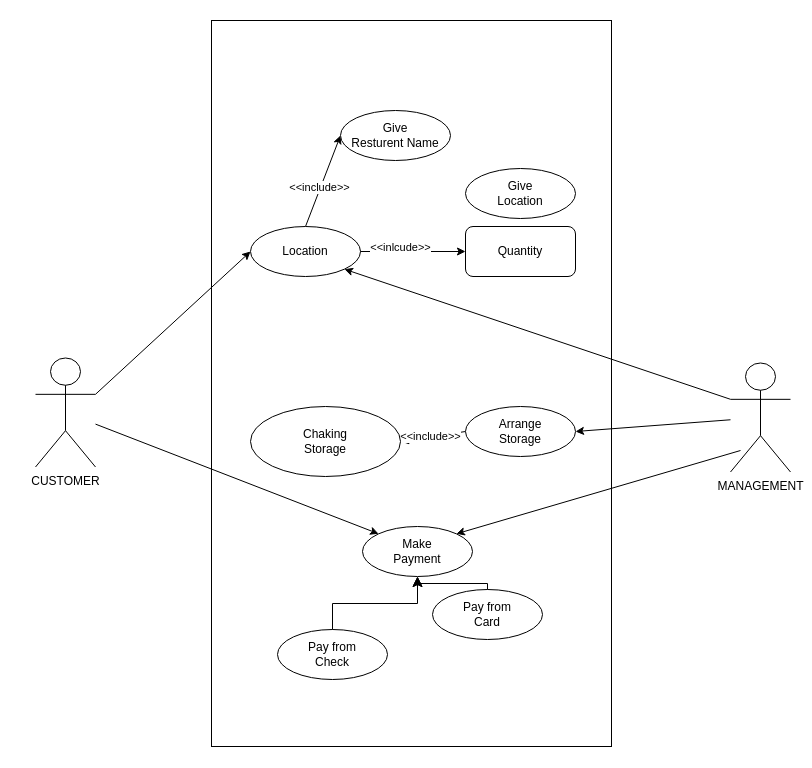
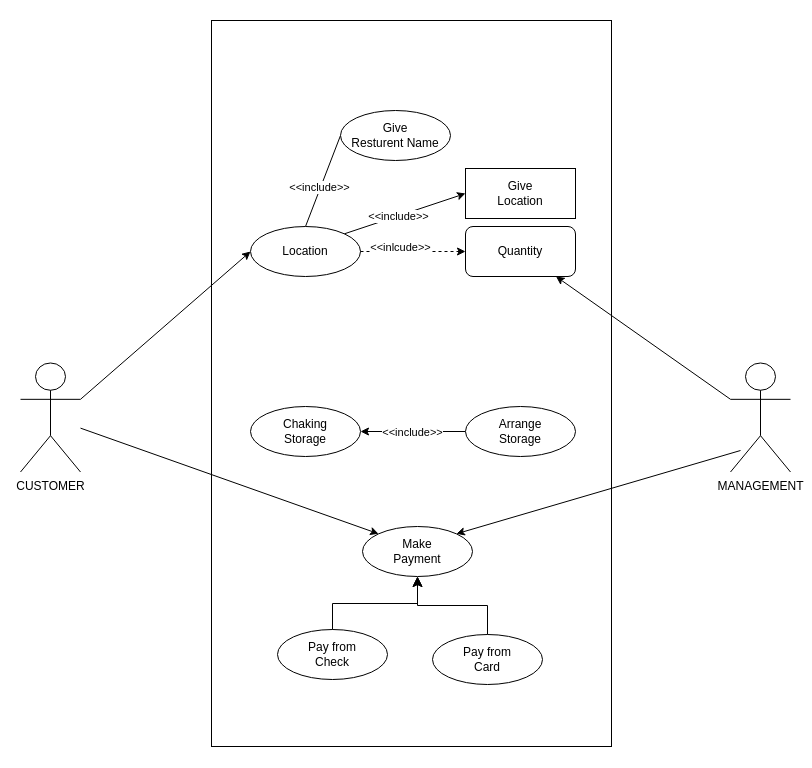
(337, 143) -> (339, 140)
(521, 194) -> (521, 194)
none -> (401, 215)
(443, 252) -> (443, 252)
(540, 335) -> (645, 339)
(66, 413) -> (51, 418)
(657, 425) -> none
(326, 442) -> (306, 432)
(488, 615) -> (488, 660)
